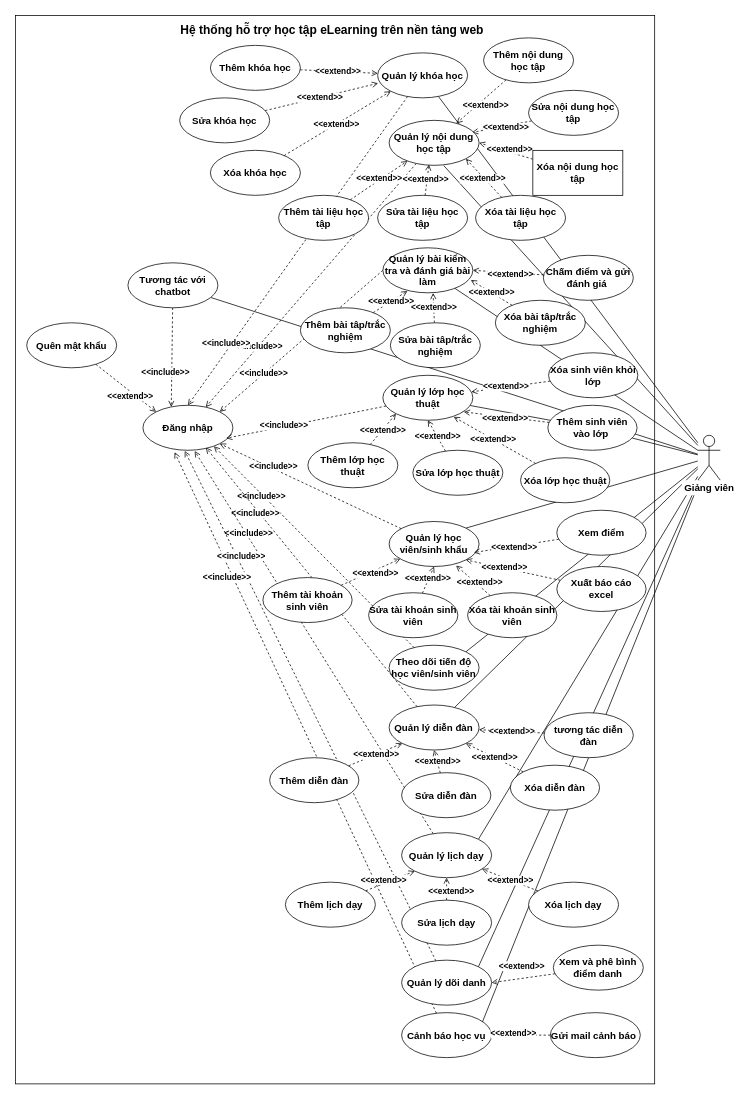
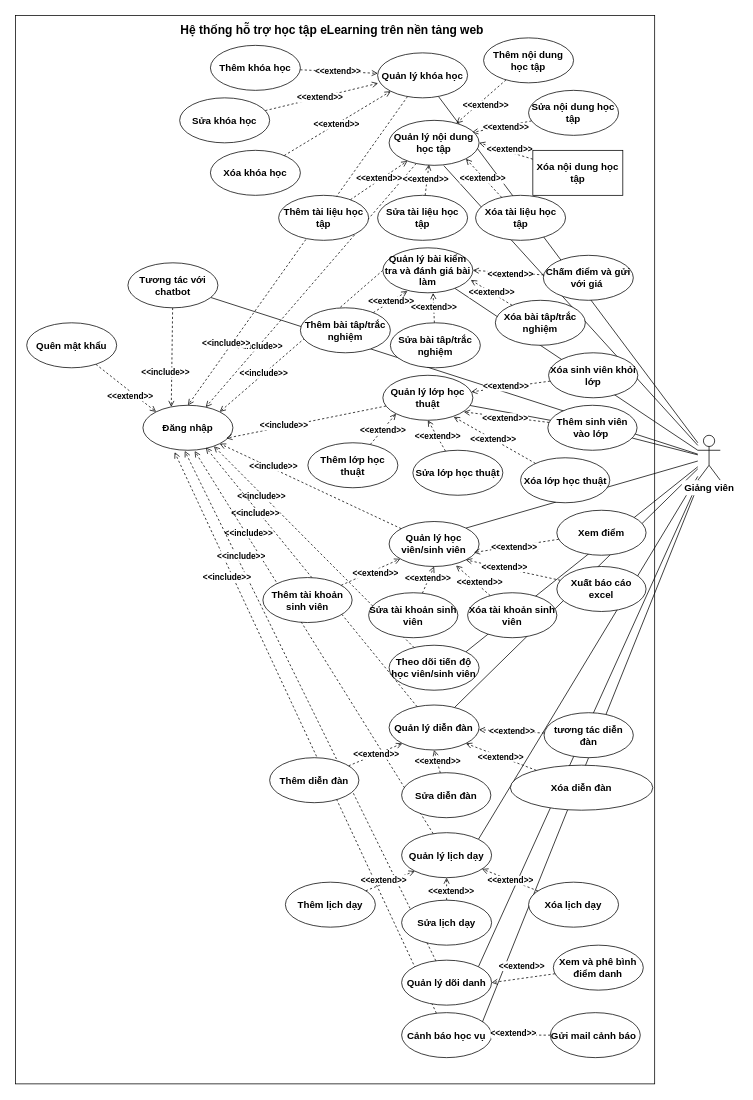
(588, 278) -> (588, 278)
(434, 544) -> (434, 544)
(555, 788) -> (582, 788)
